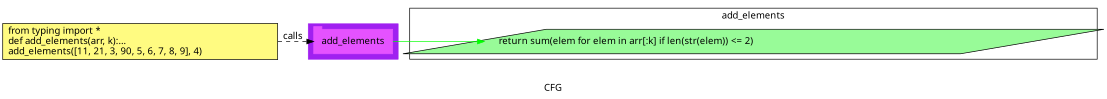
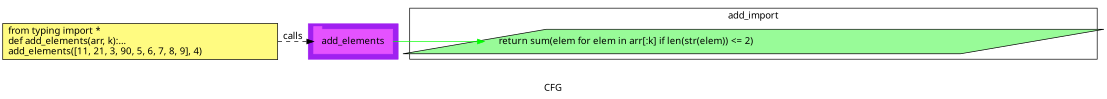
(753, 16) -> (753, 16)
